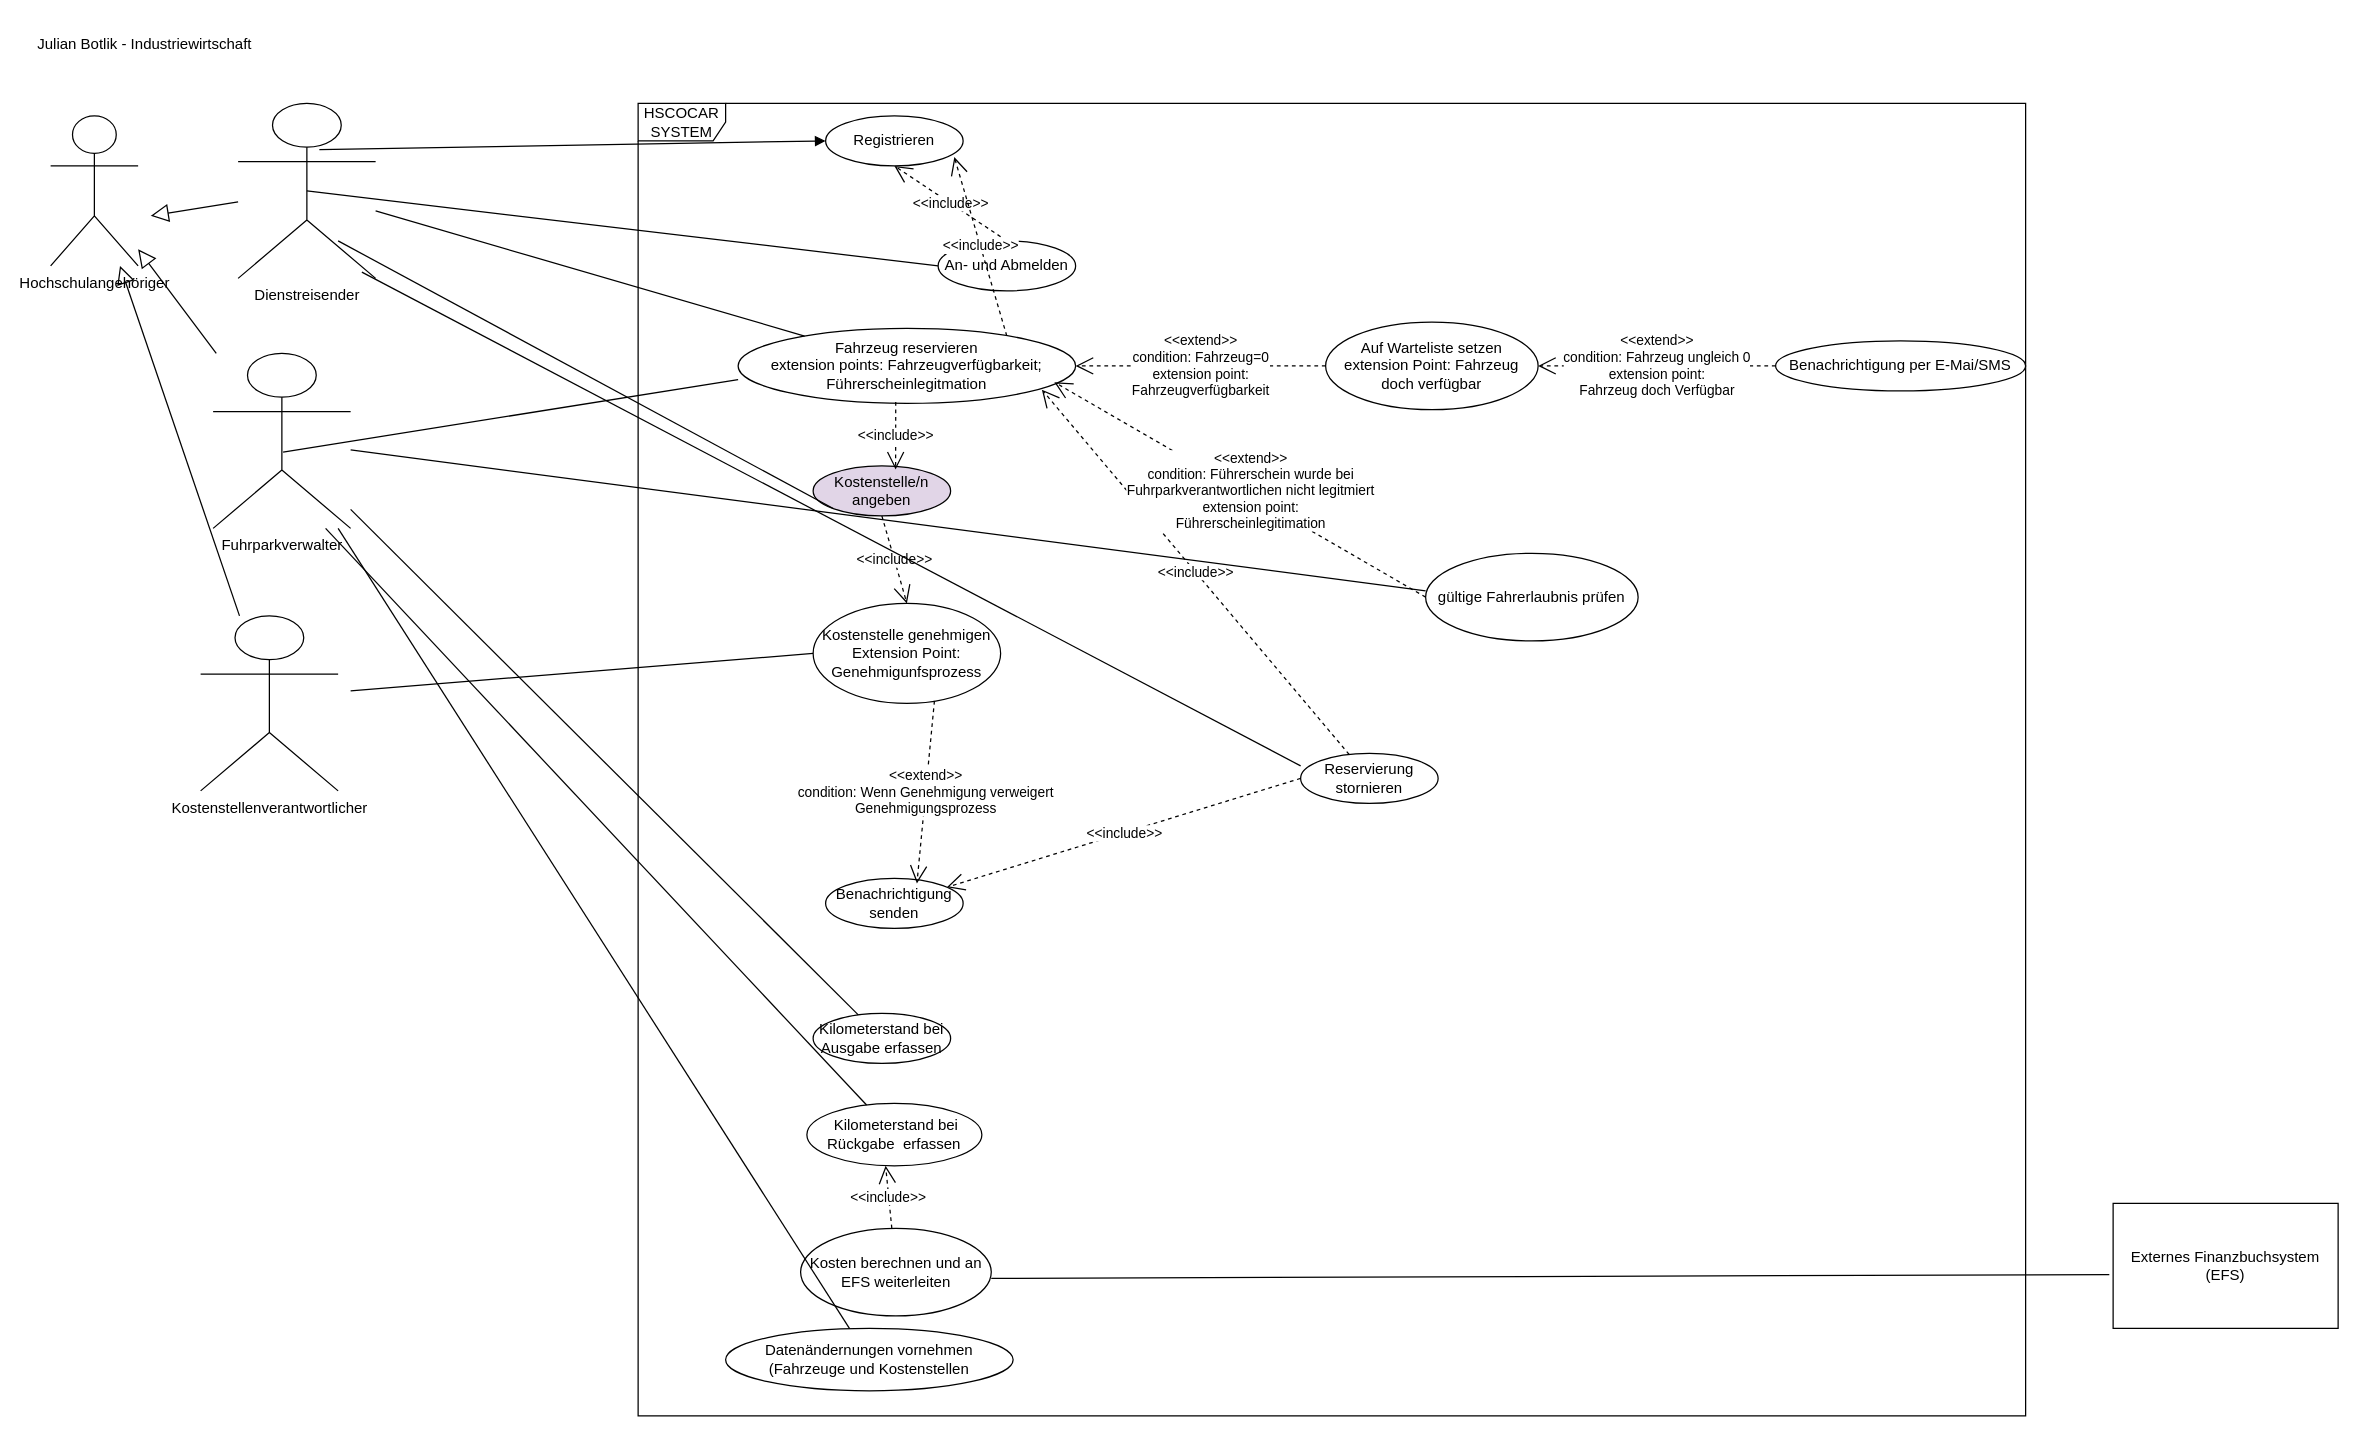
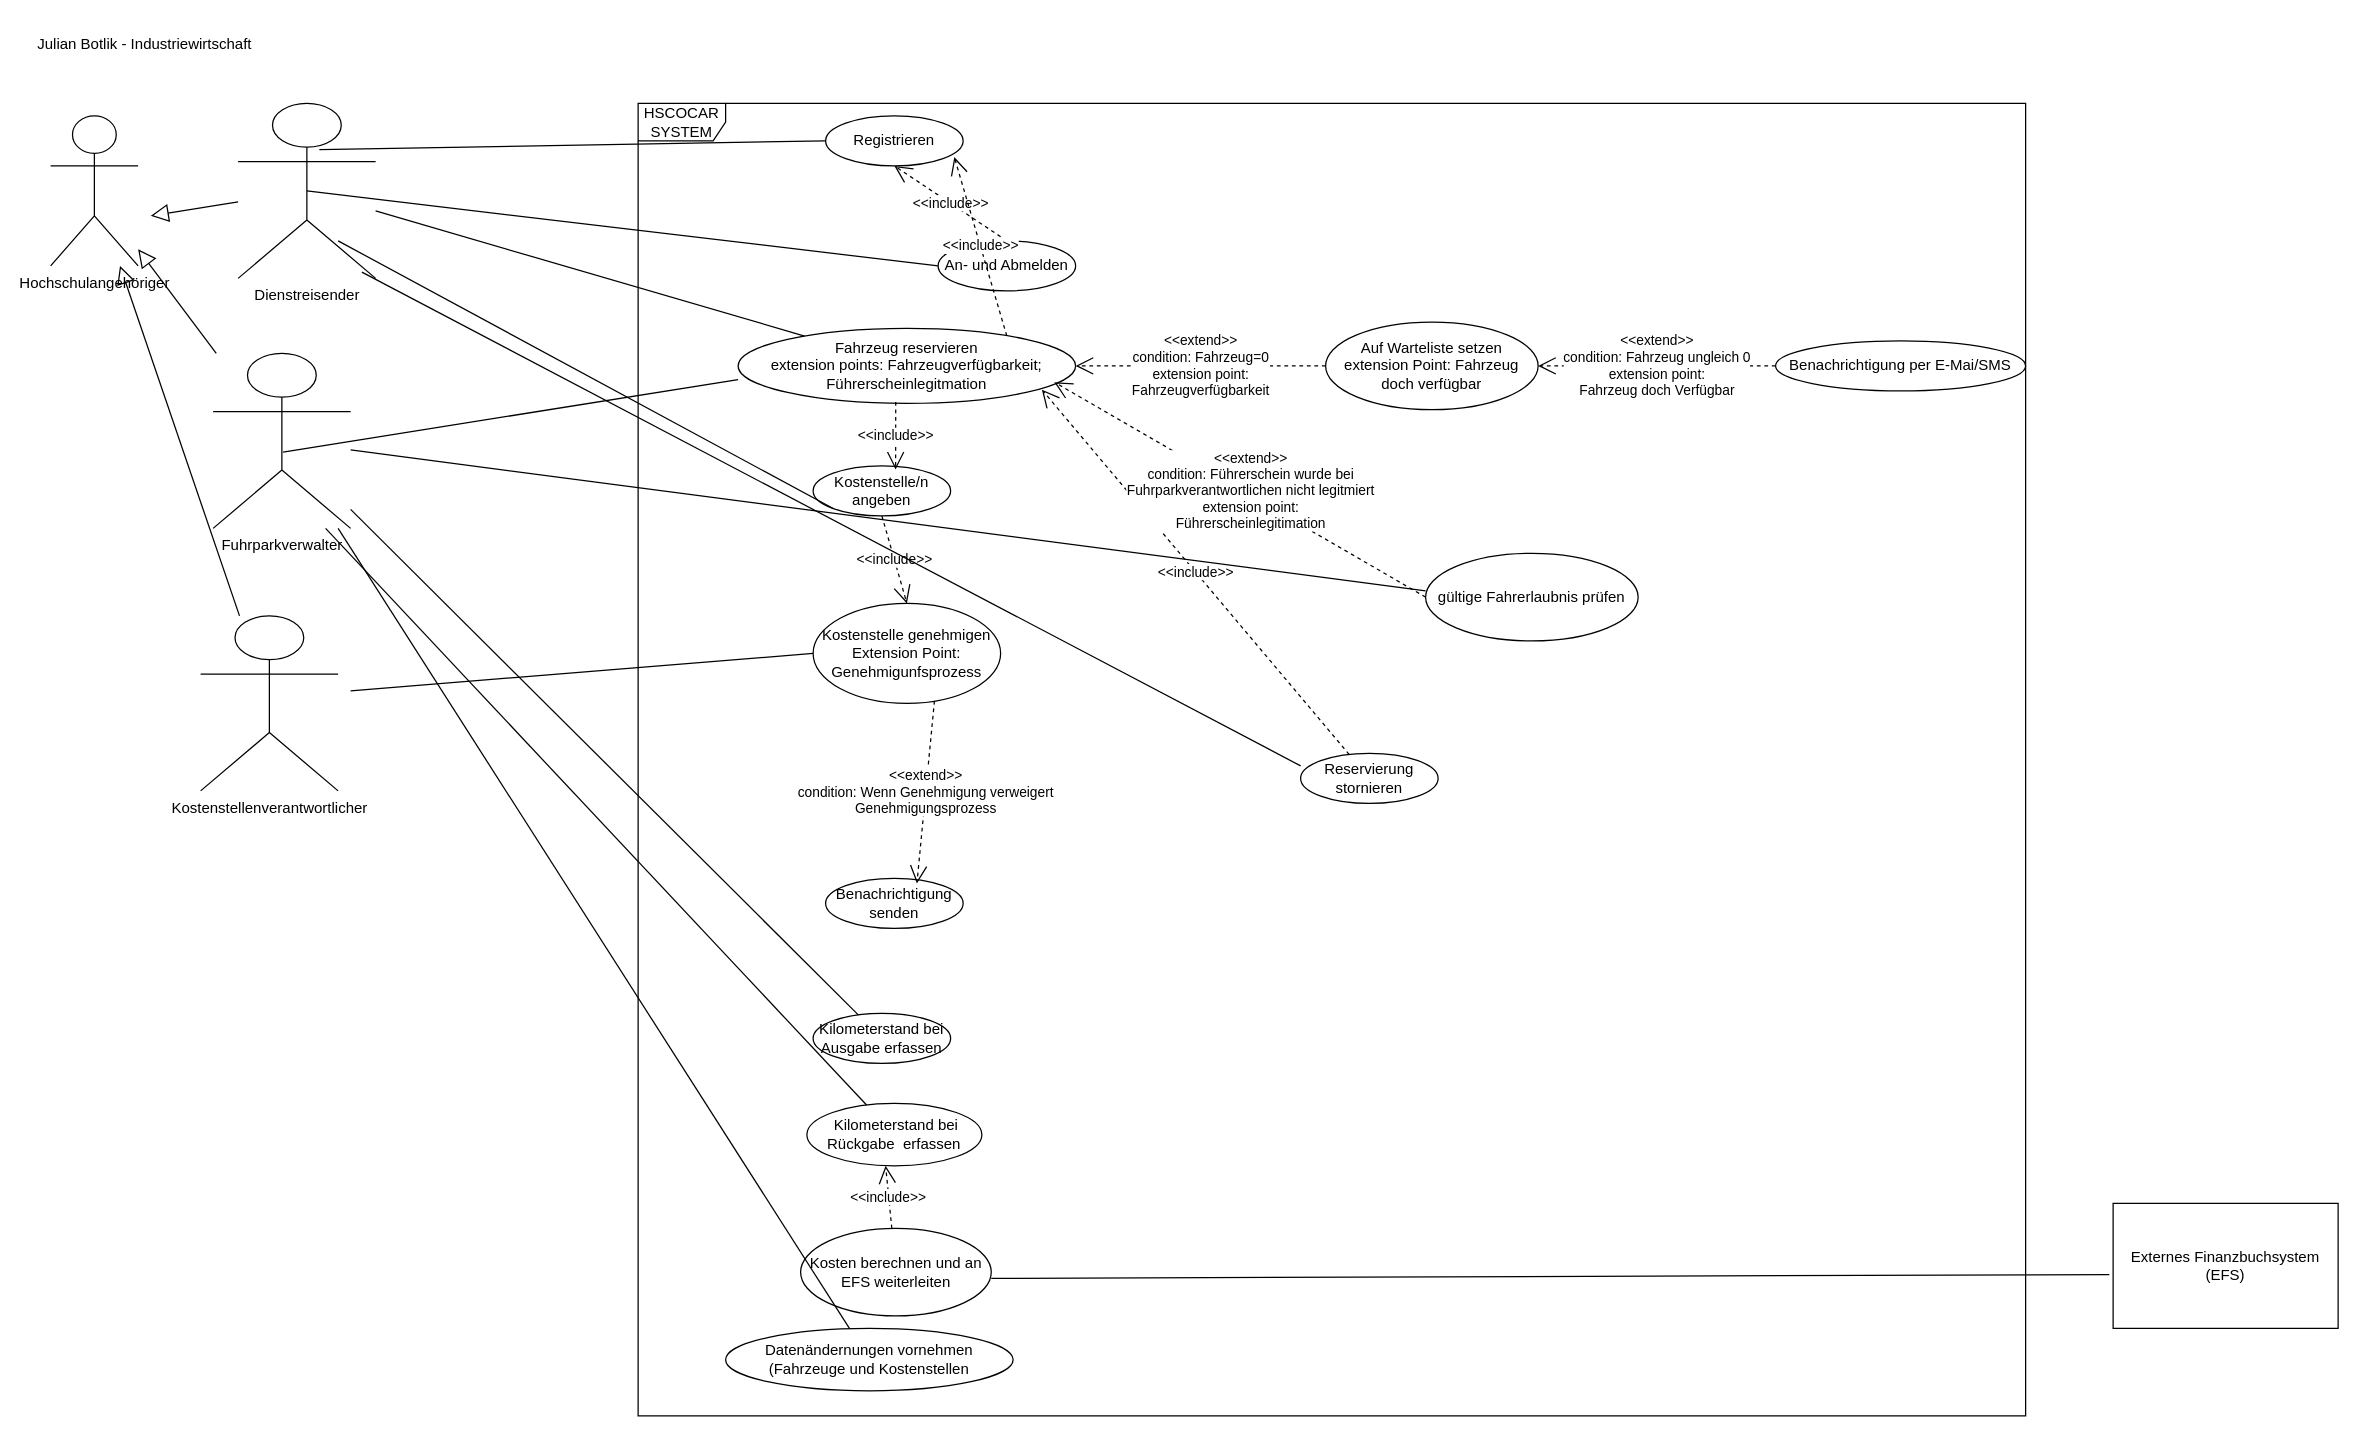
(814, 141) -> (818, 141)
(882, 491) -> (882, 491)
(1201, 809) -> none
